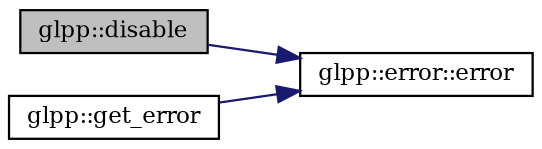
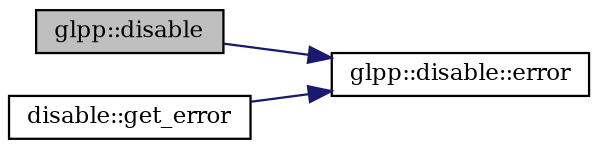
(416, 74) -> (460, 74)
(114, 117) -> (130, 117)
